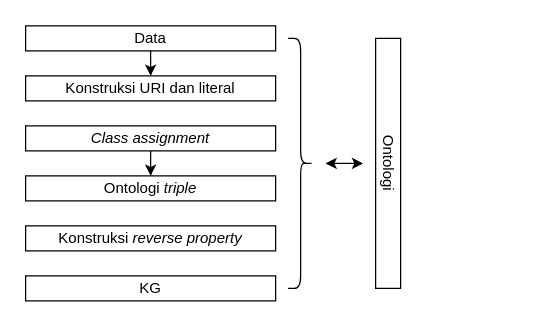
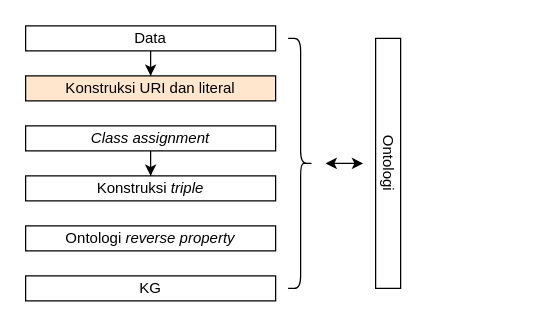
(151, 88) -> (151, 88)
(151, 188) -> (151, 188)
(151, 238) -> (151, 238)
